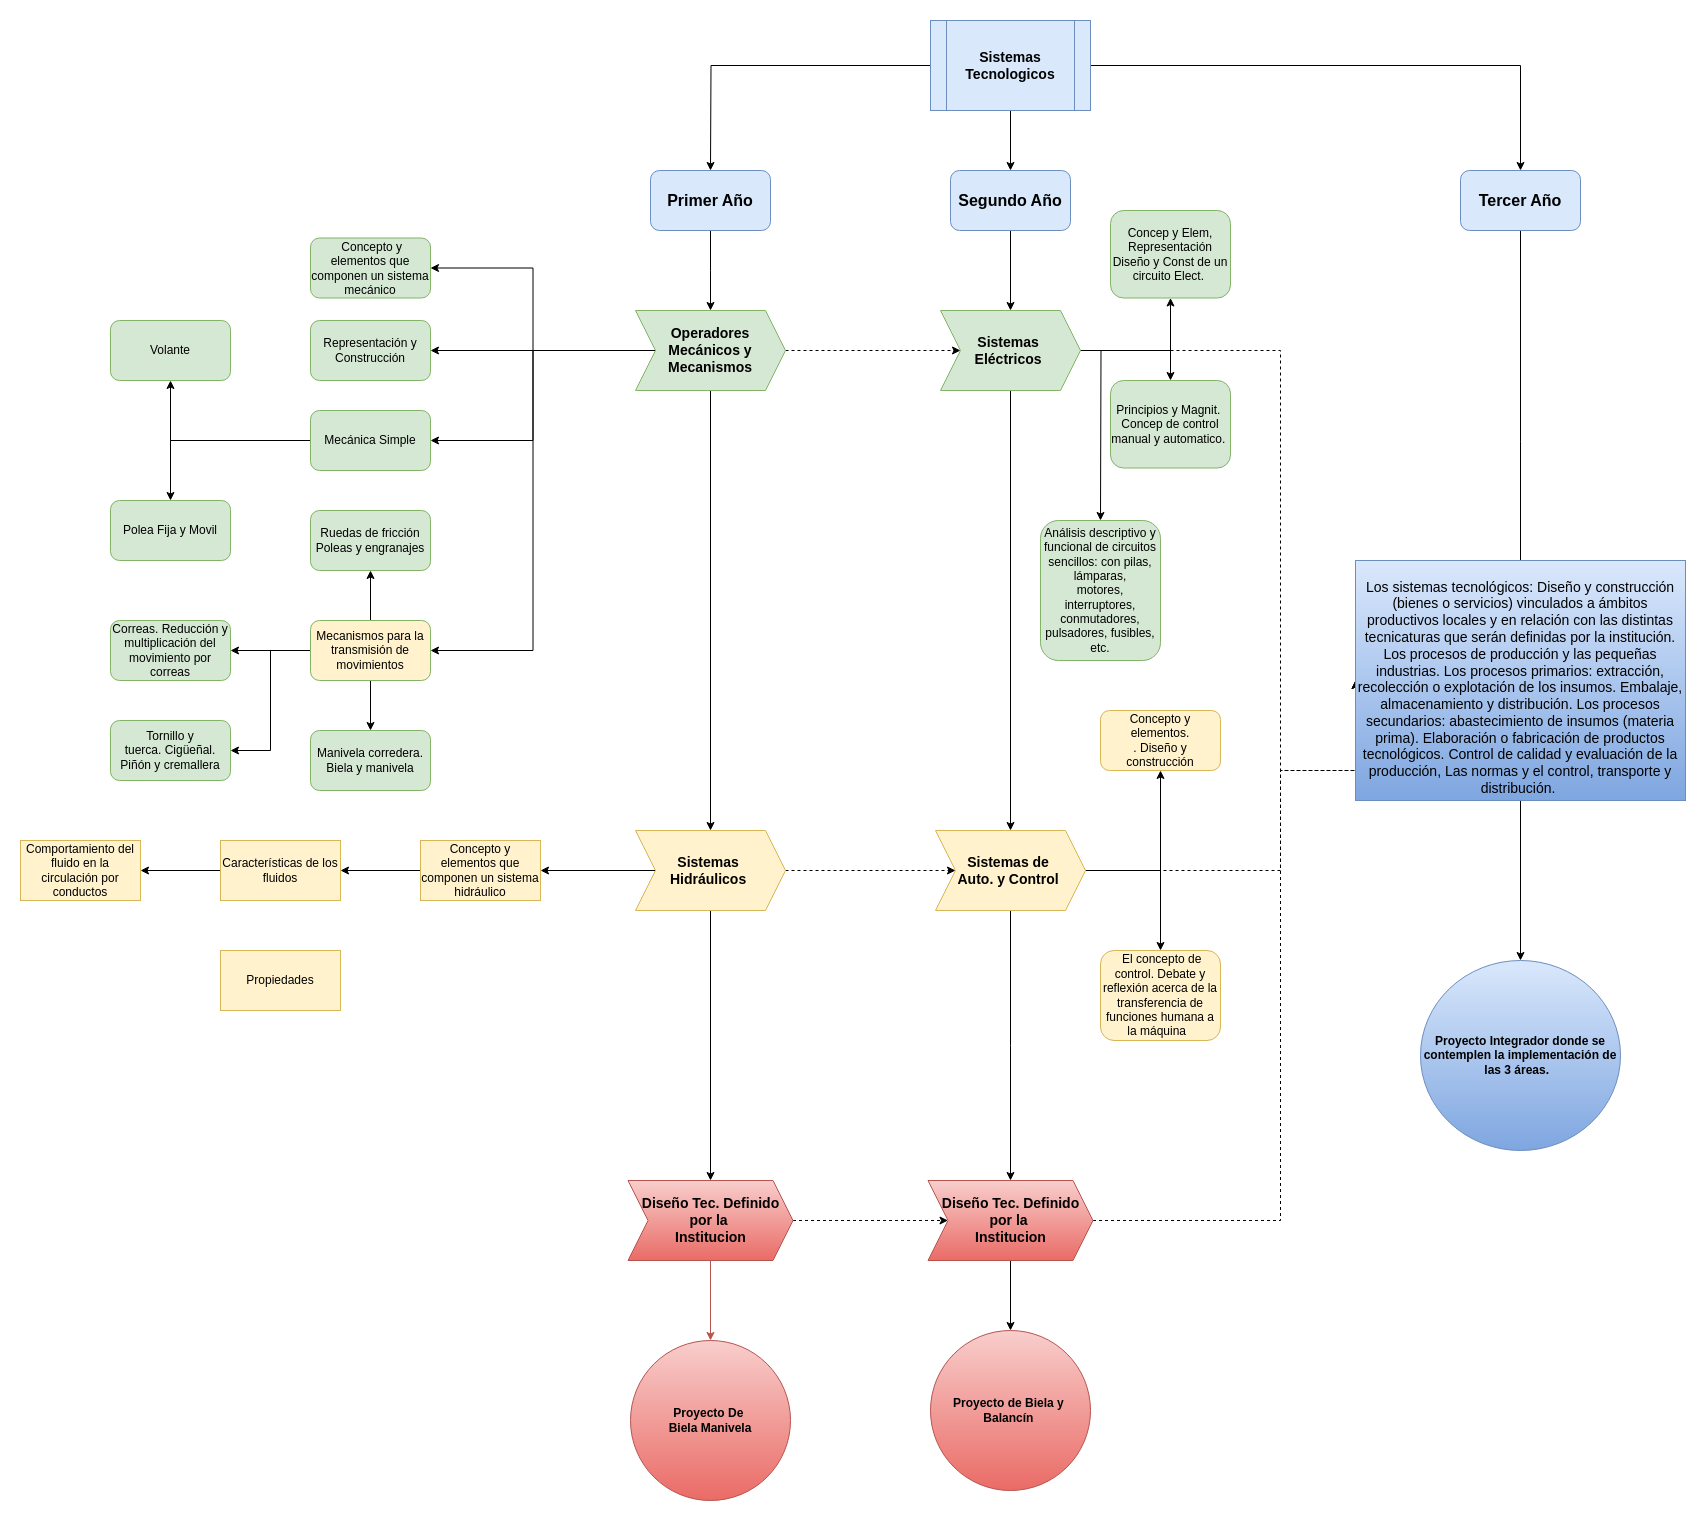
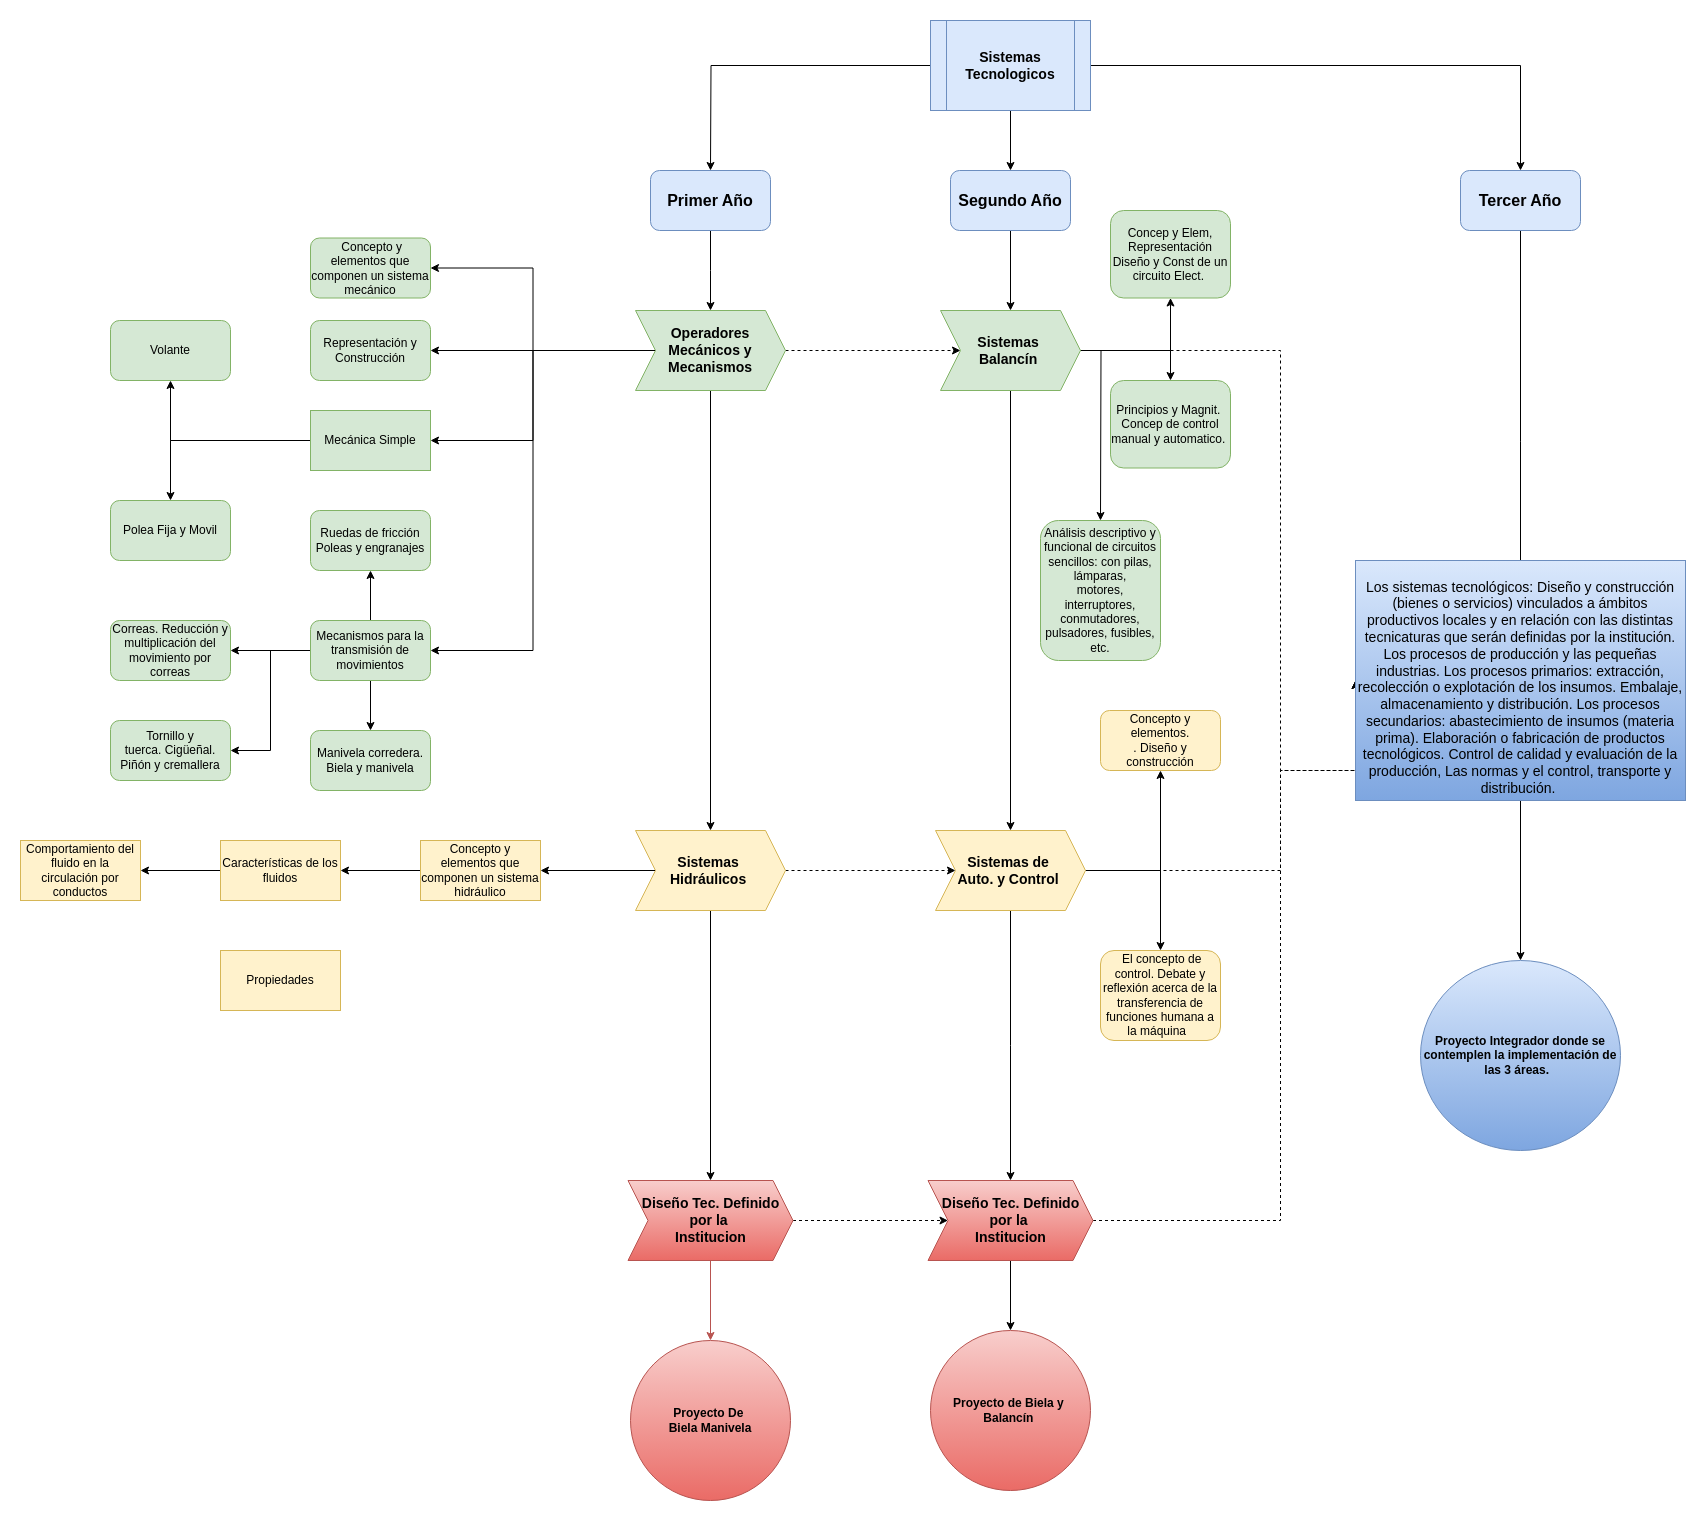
(1011, 351) -> (1011, 351)
(371, 441) -> (371, 441)
(371, 651) -> (371, 651)
